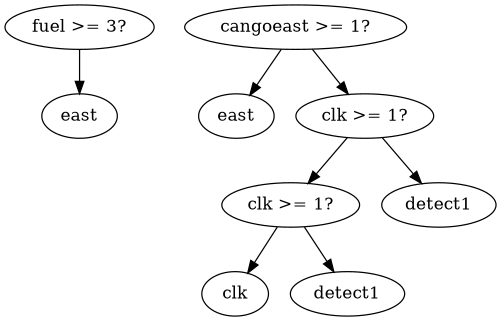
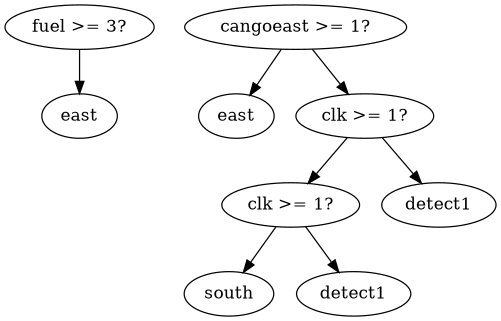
(235, 294) -> (229, 294)
